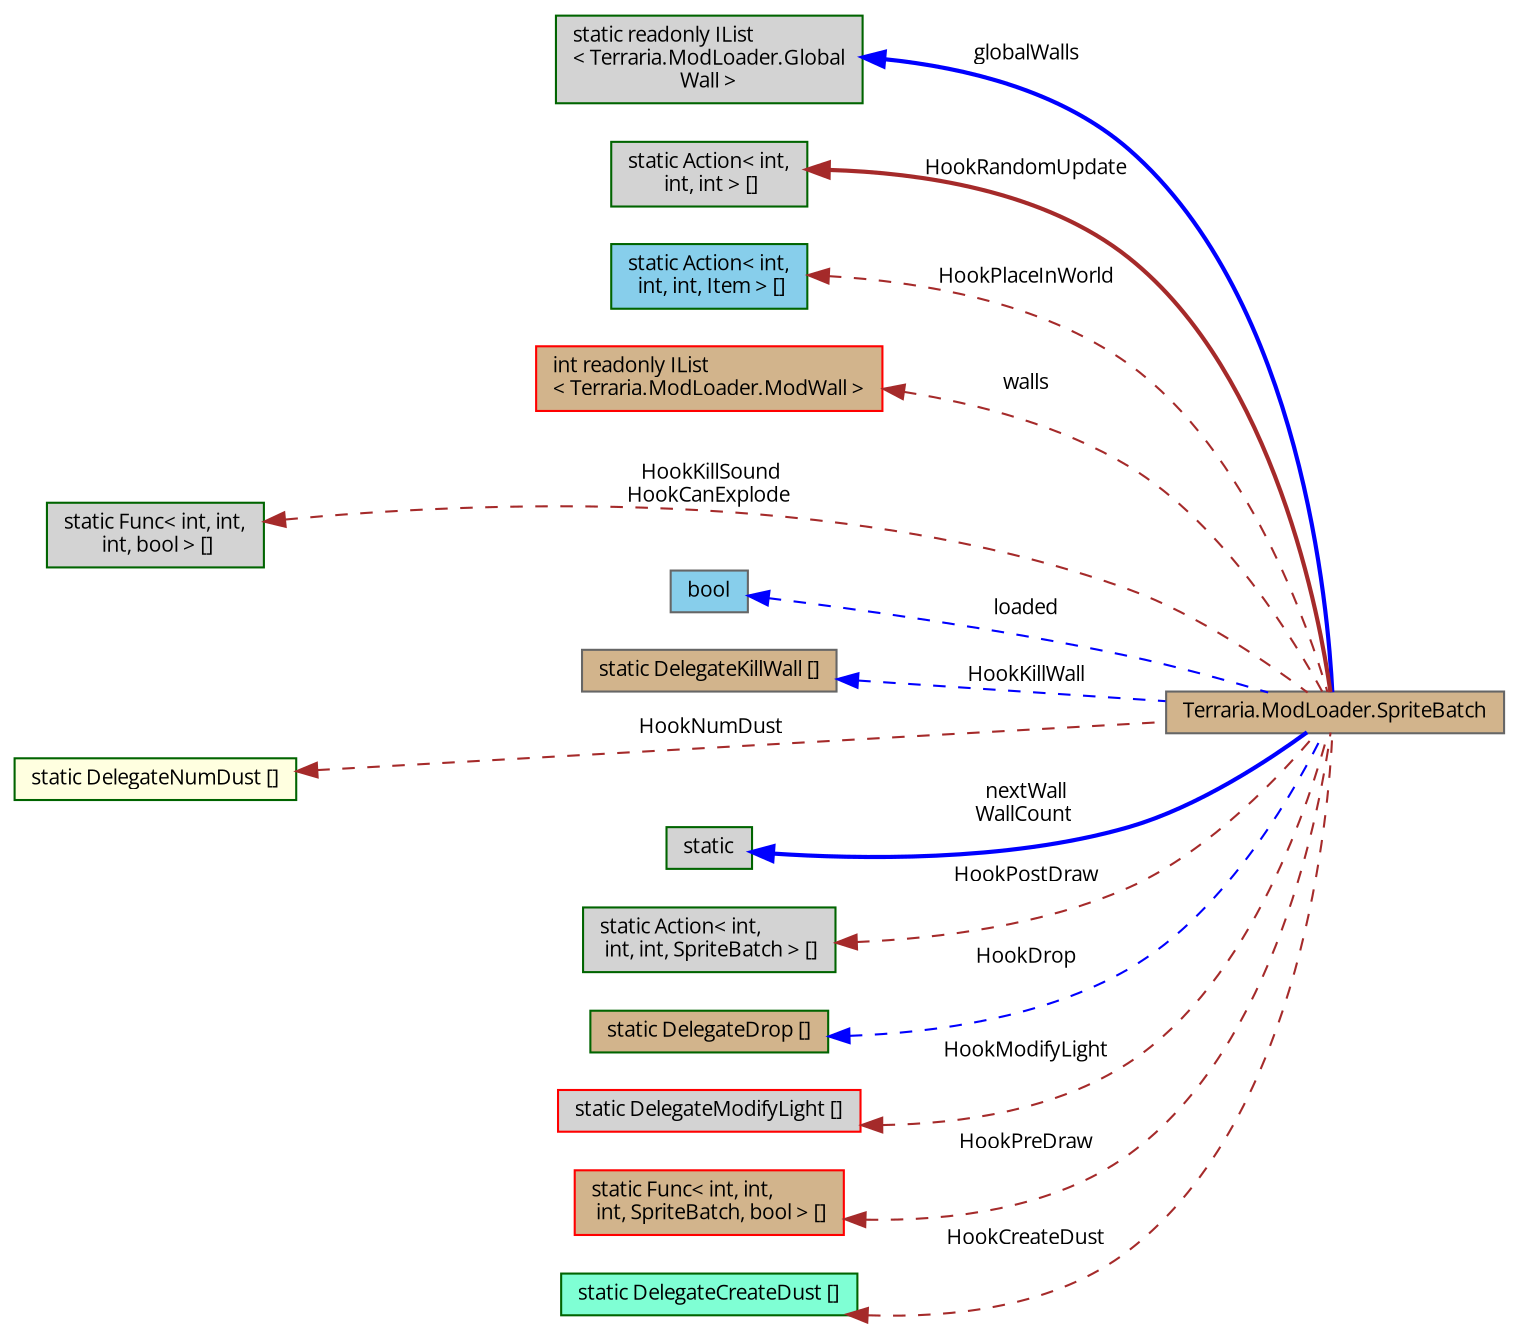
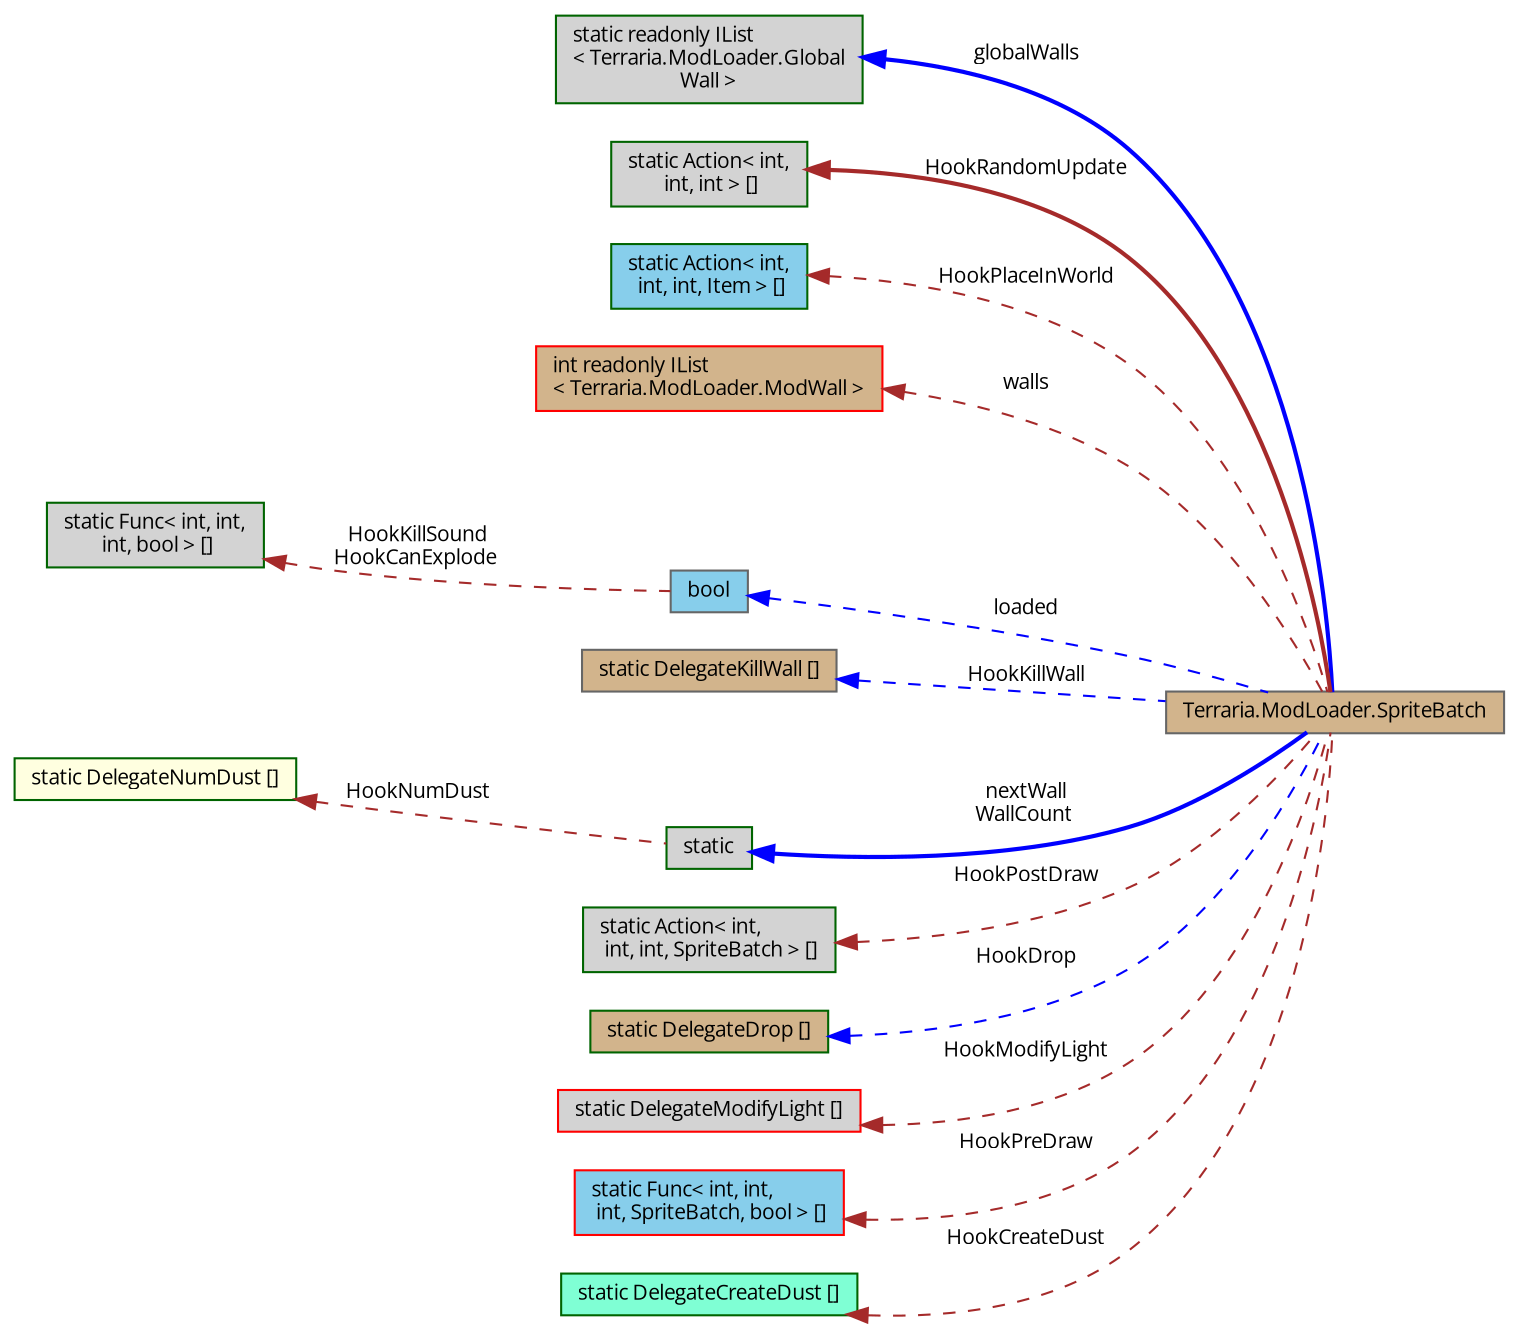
(814, 521) -> (477, 584)
(741, 746) -> (491, 824)
(709, 1203) -> (709, 1203)
